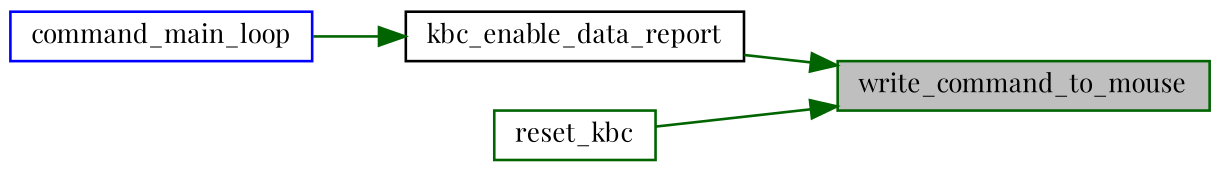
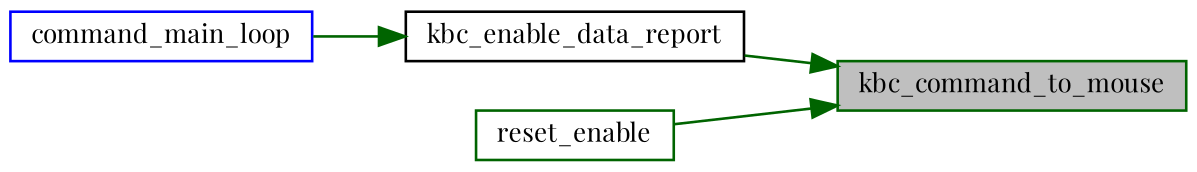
(1024, 86) -> (1012, 86)
(575, 135) -> (575, 135)
